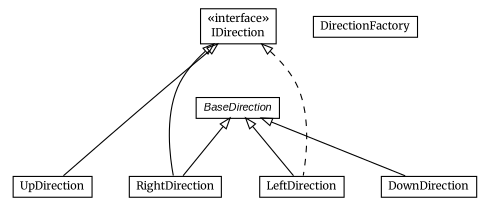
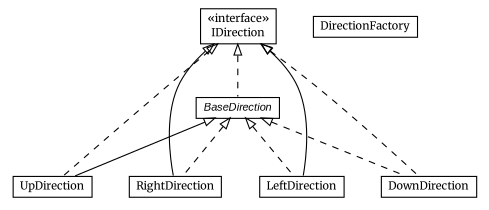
none -> (238, 76)
(304, 108) -> (304, 108)
none -> (346, 111)
(136, 113) -> (136, 113)
none -> (140, 149)
(338, 149) -> (338, 149)
(203, 151) -> (203, 151)
(273, 151) -> (273, 151)
